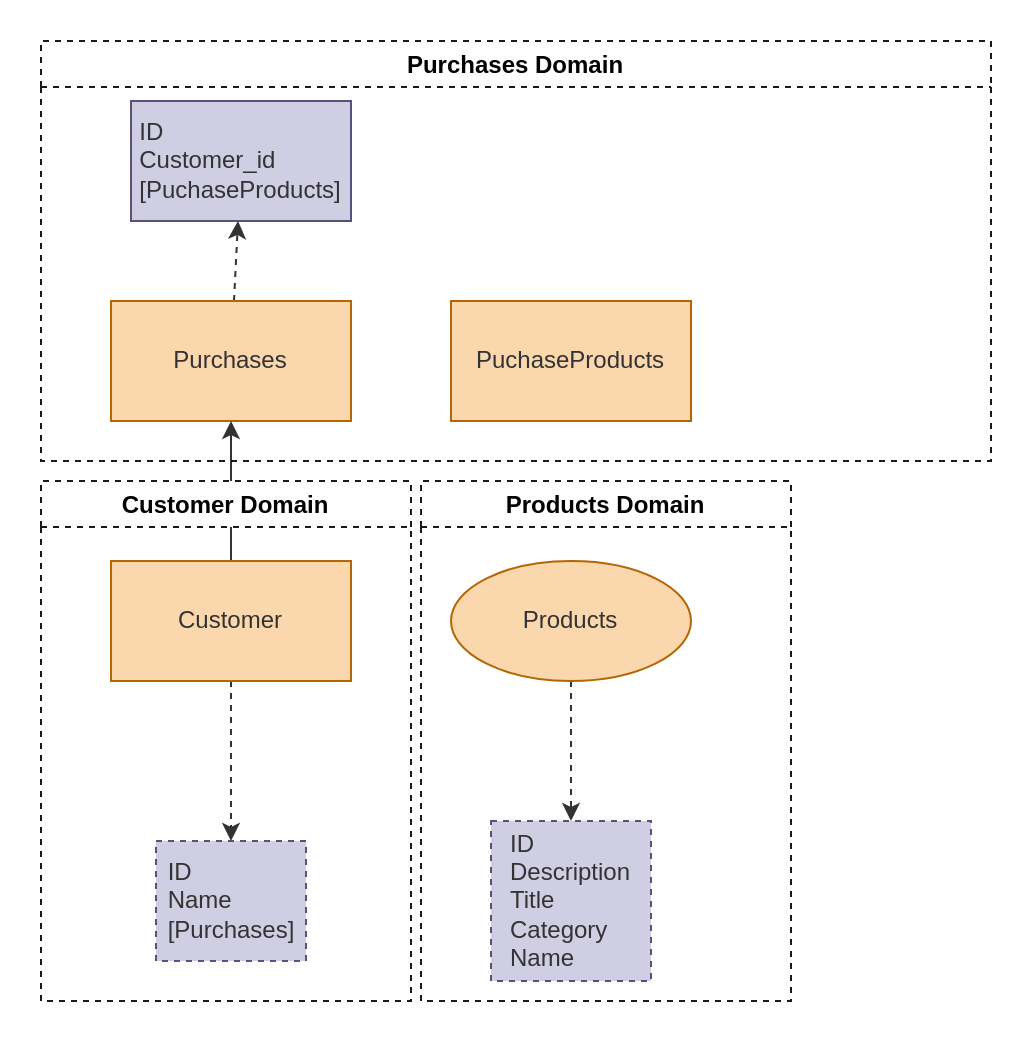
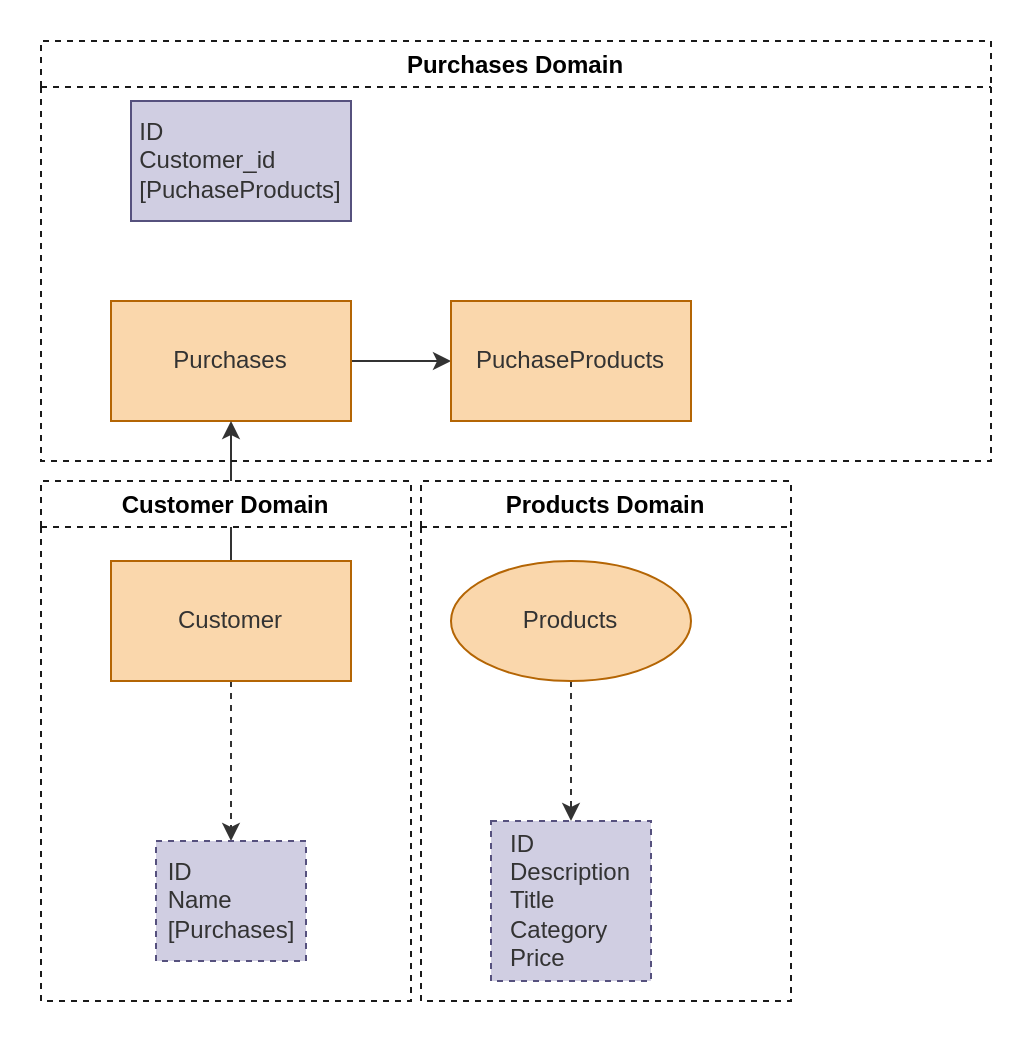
(236, 269) -> none
none -> (394, 361)
(571, 901) -> (571, 901)
